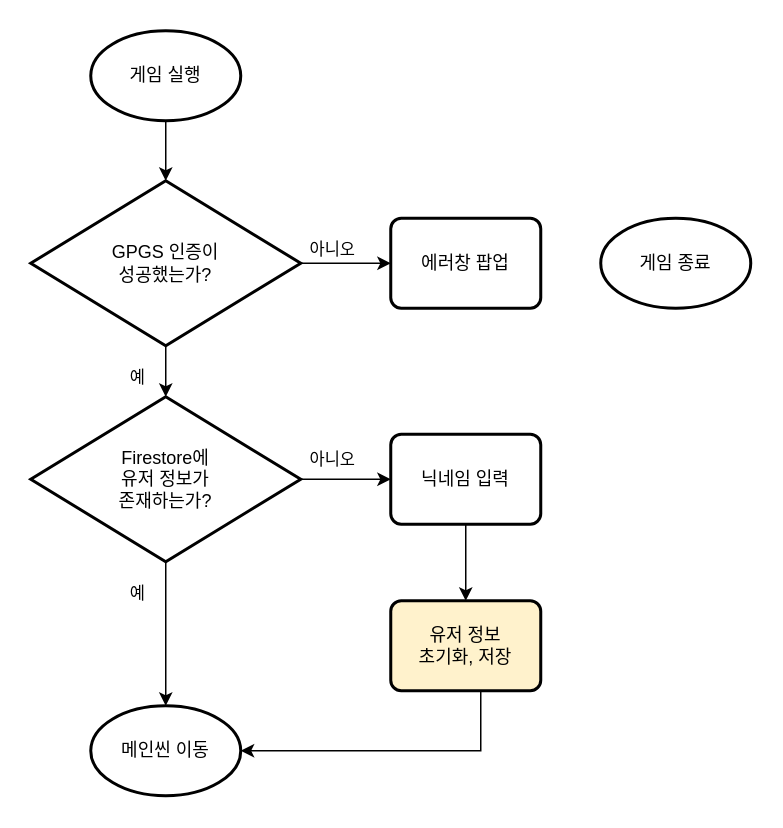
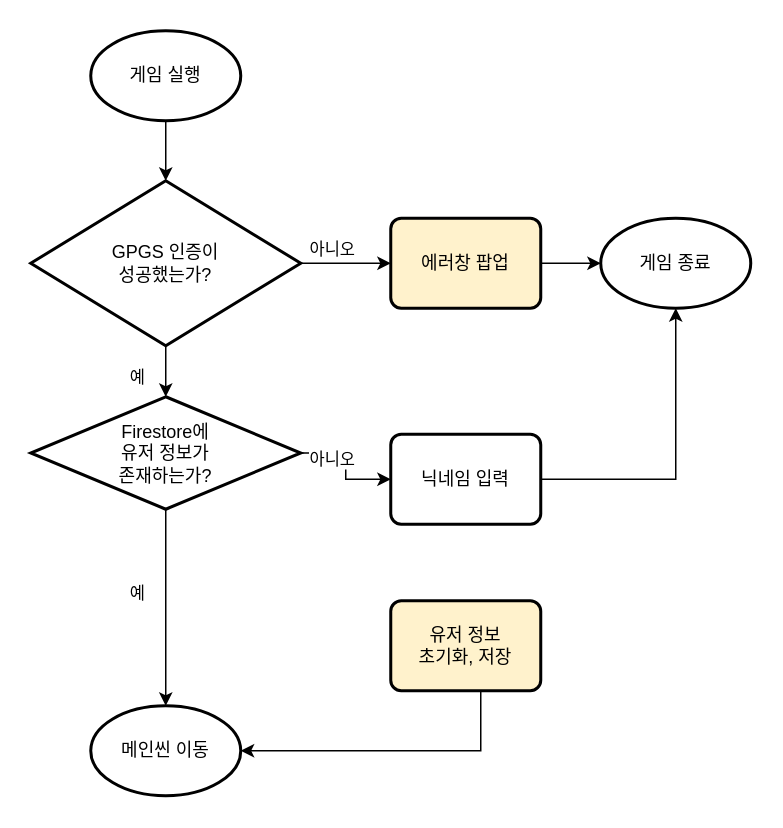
(466, 263) -> (466, 263)
none -> (566, 263)
(166, 479) -> (166, 453)
(466, 558) -> (676, 466)
